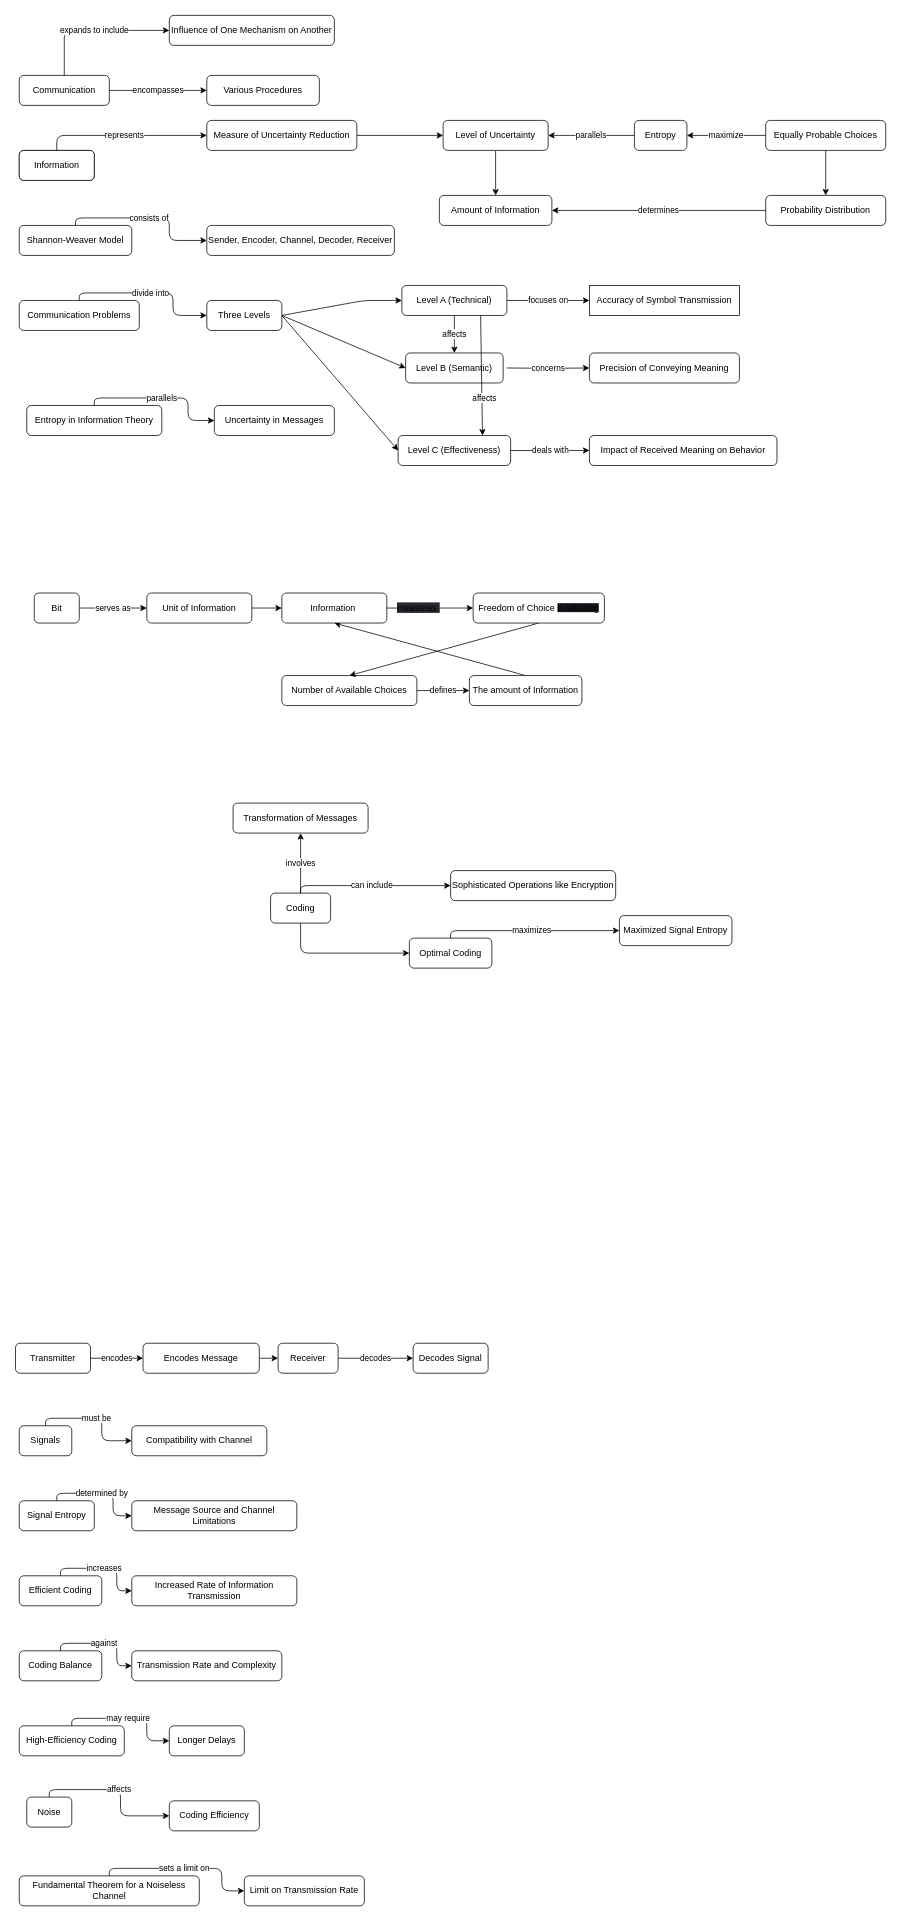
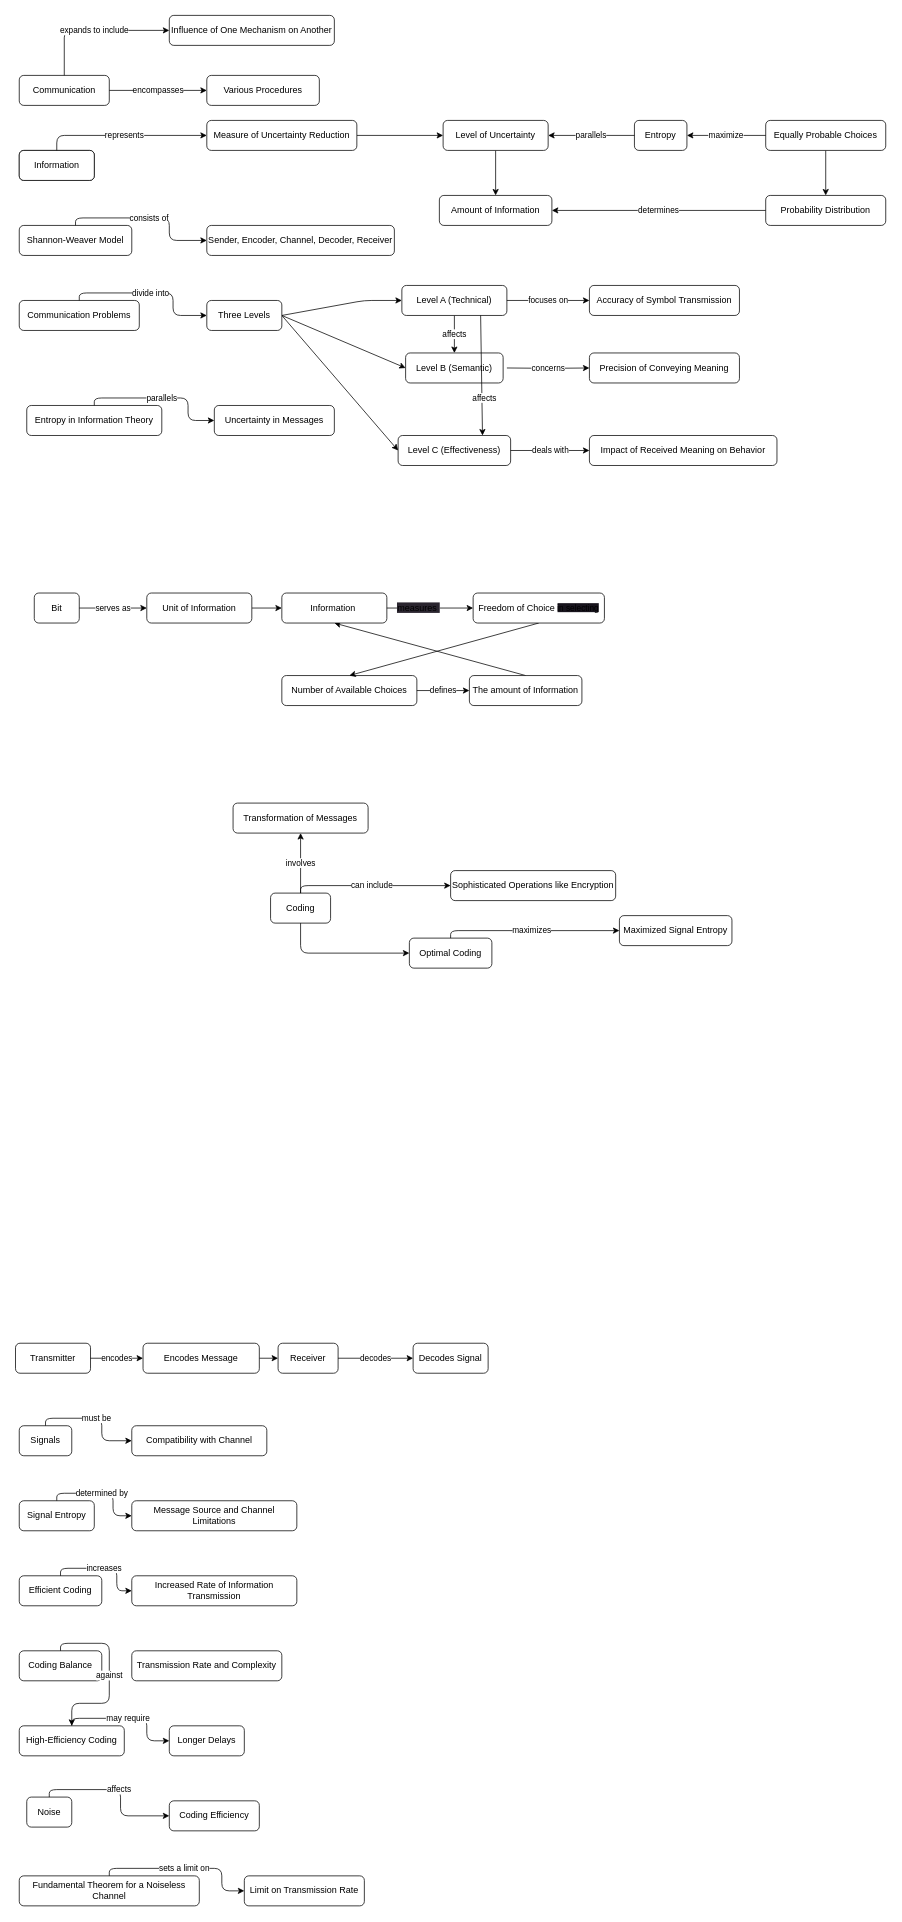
(664, 300) -> (664, 300)
(115, 1646) -> (109, 1685)
